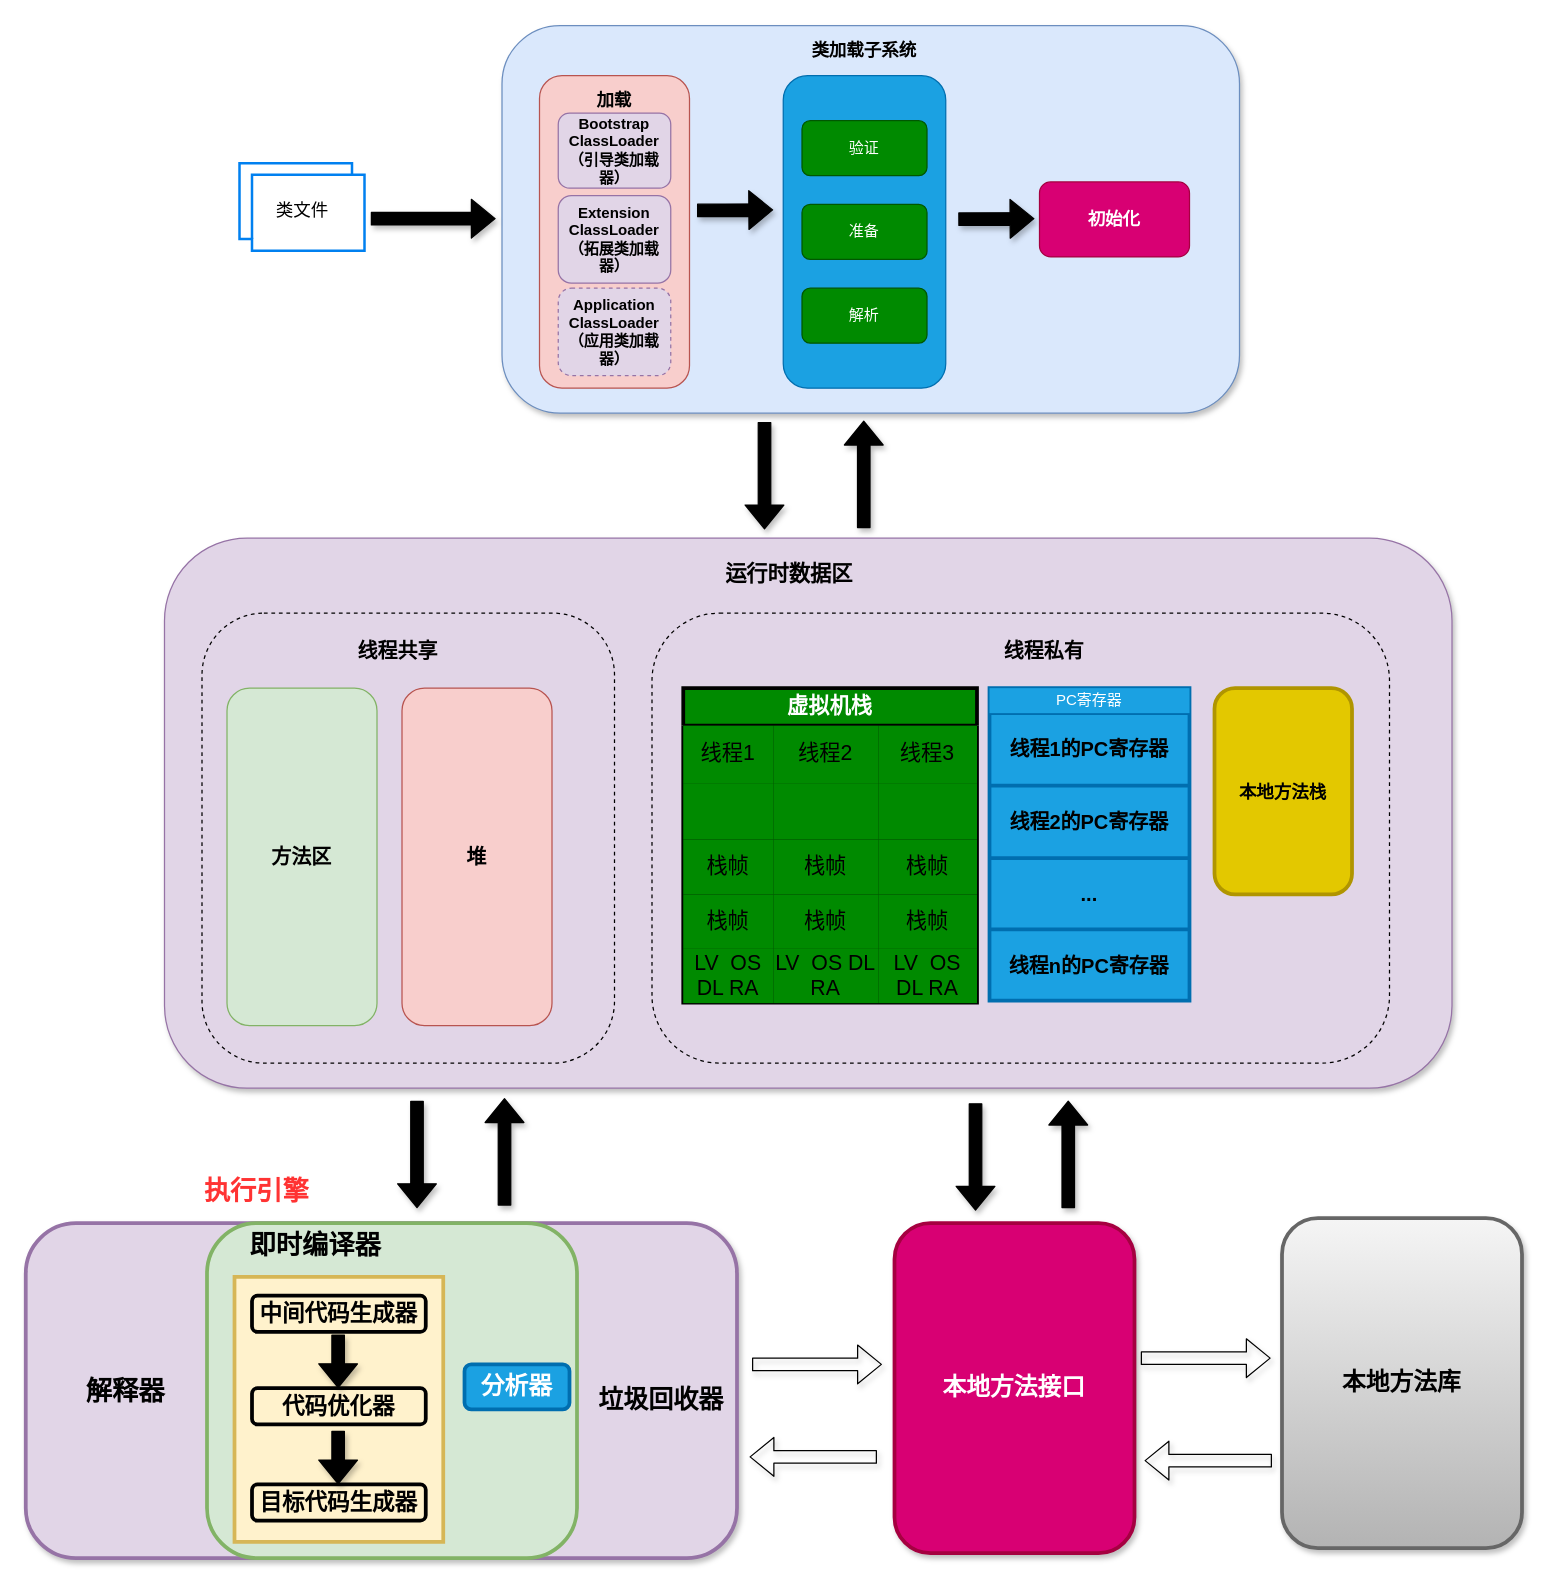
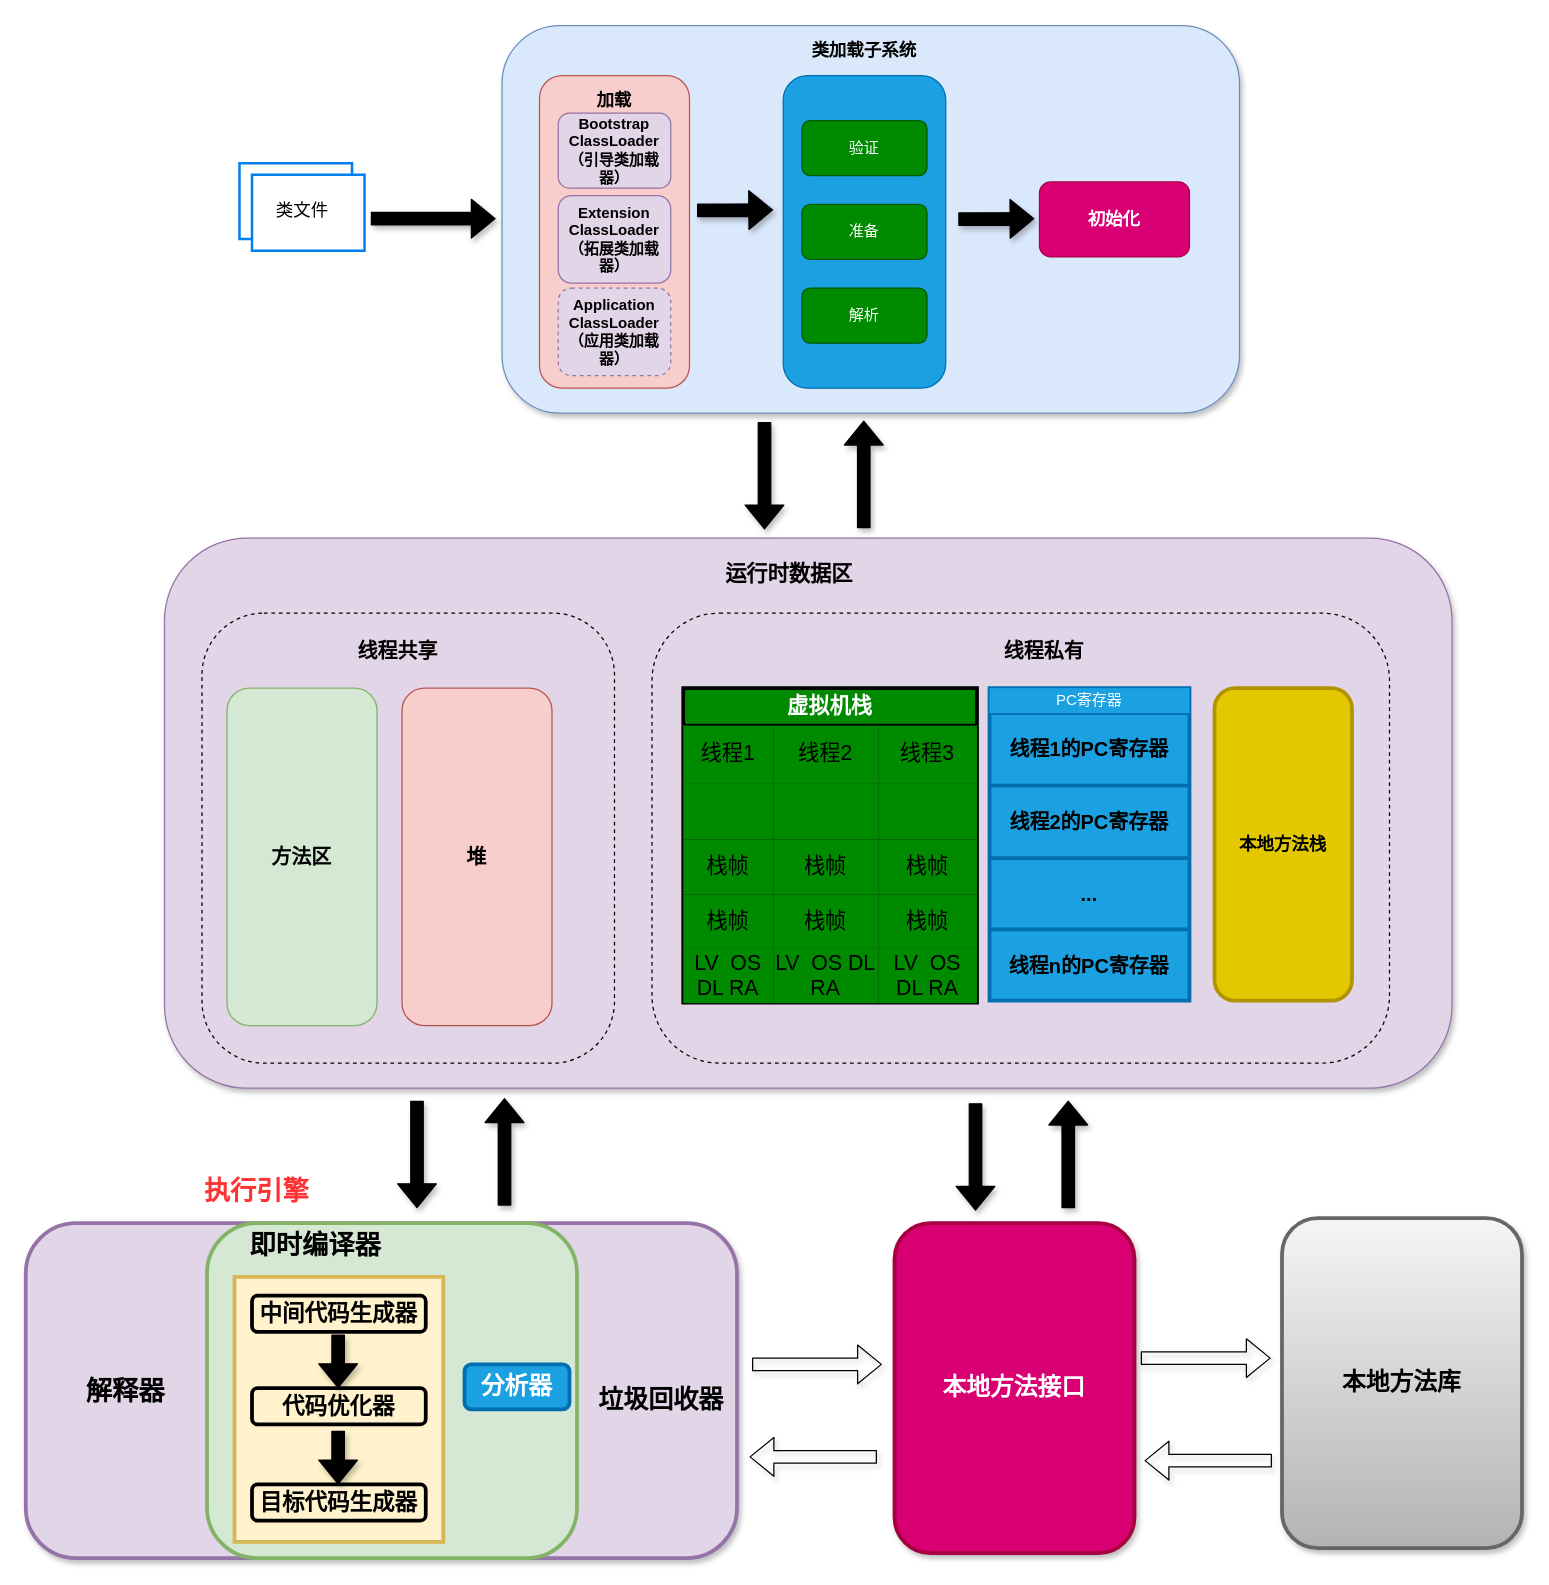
(1283, 791) -> (1283, 844)
